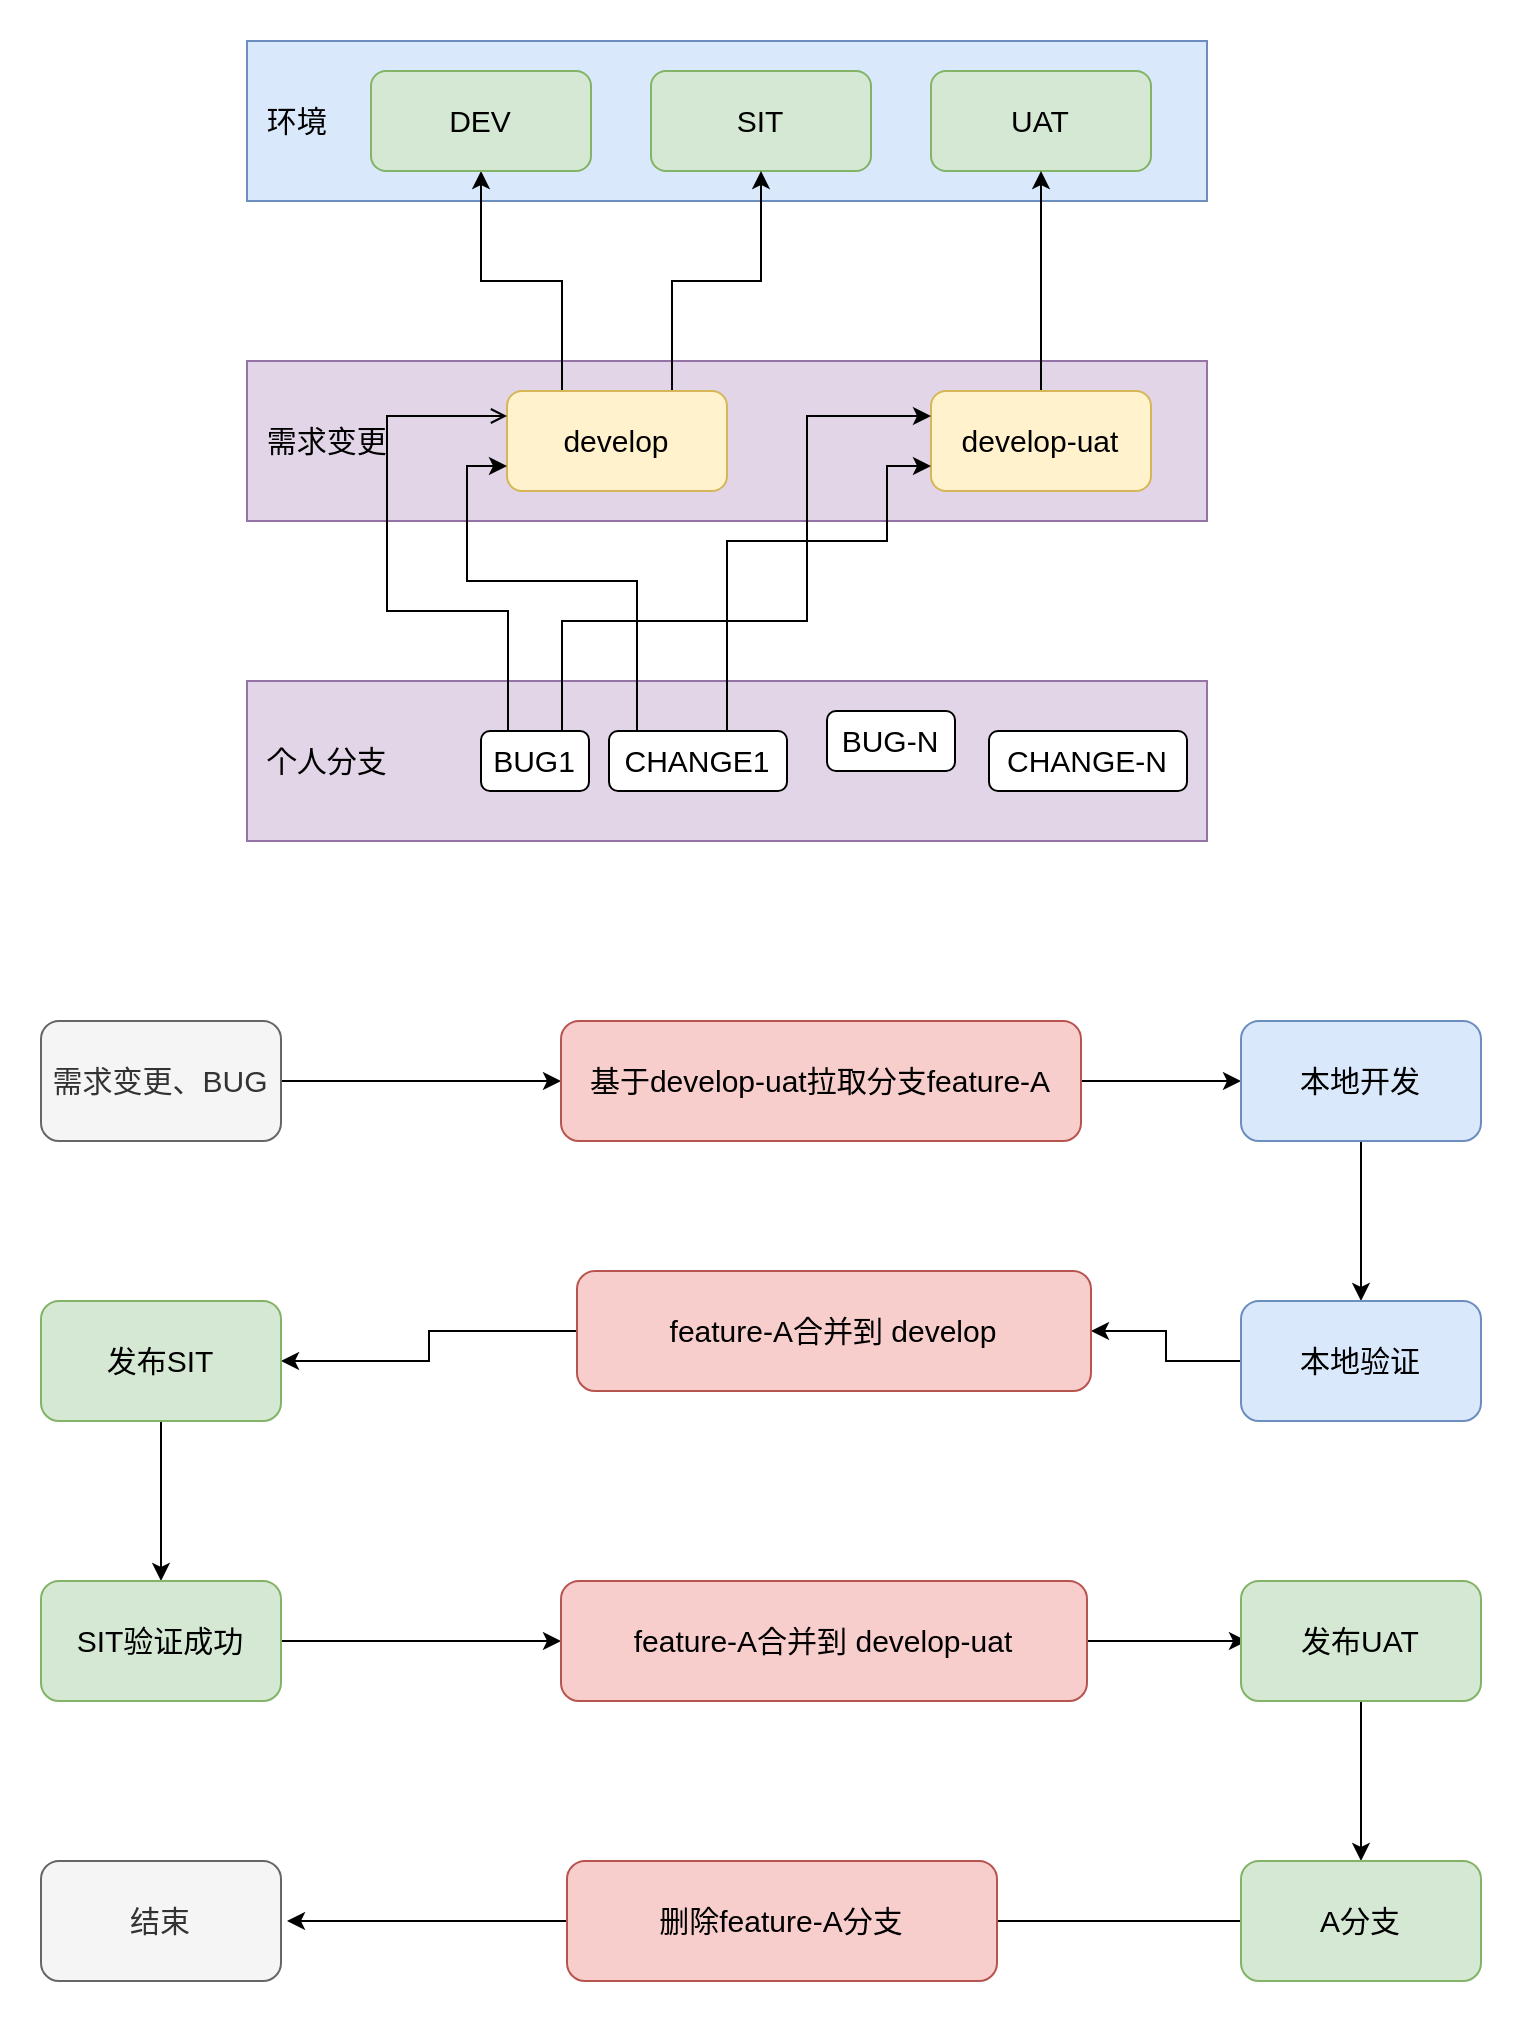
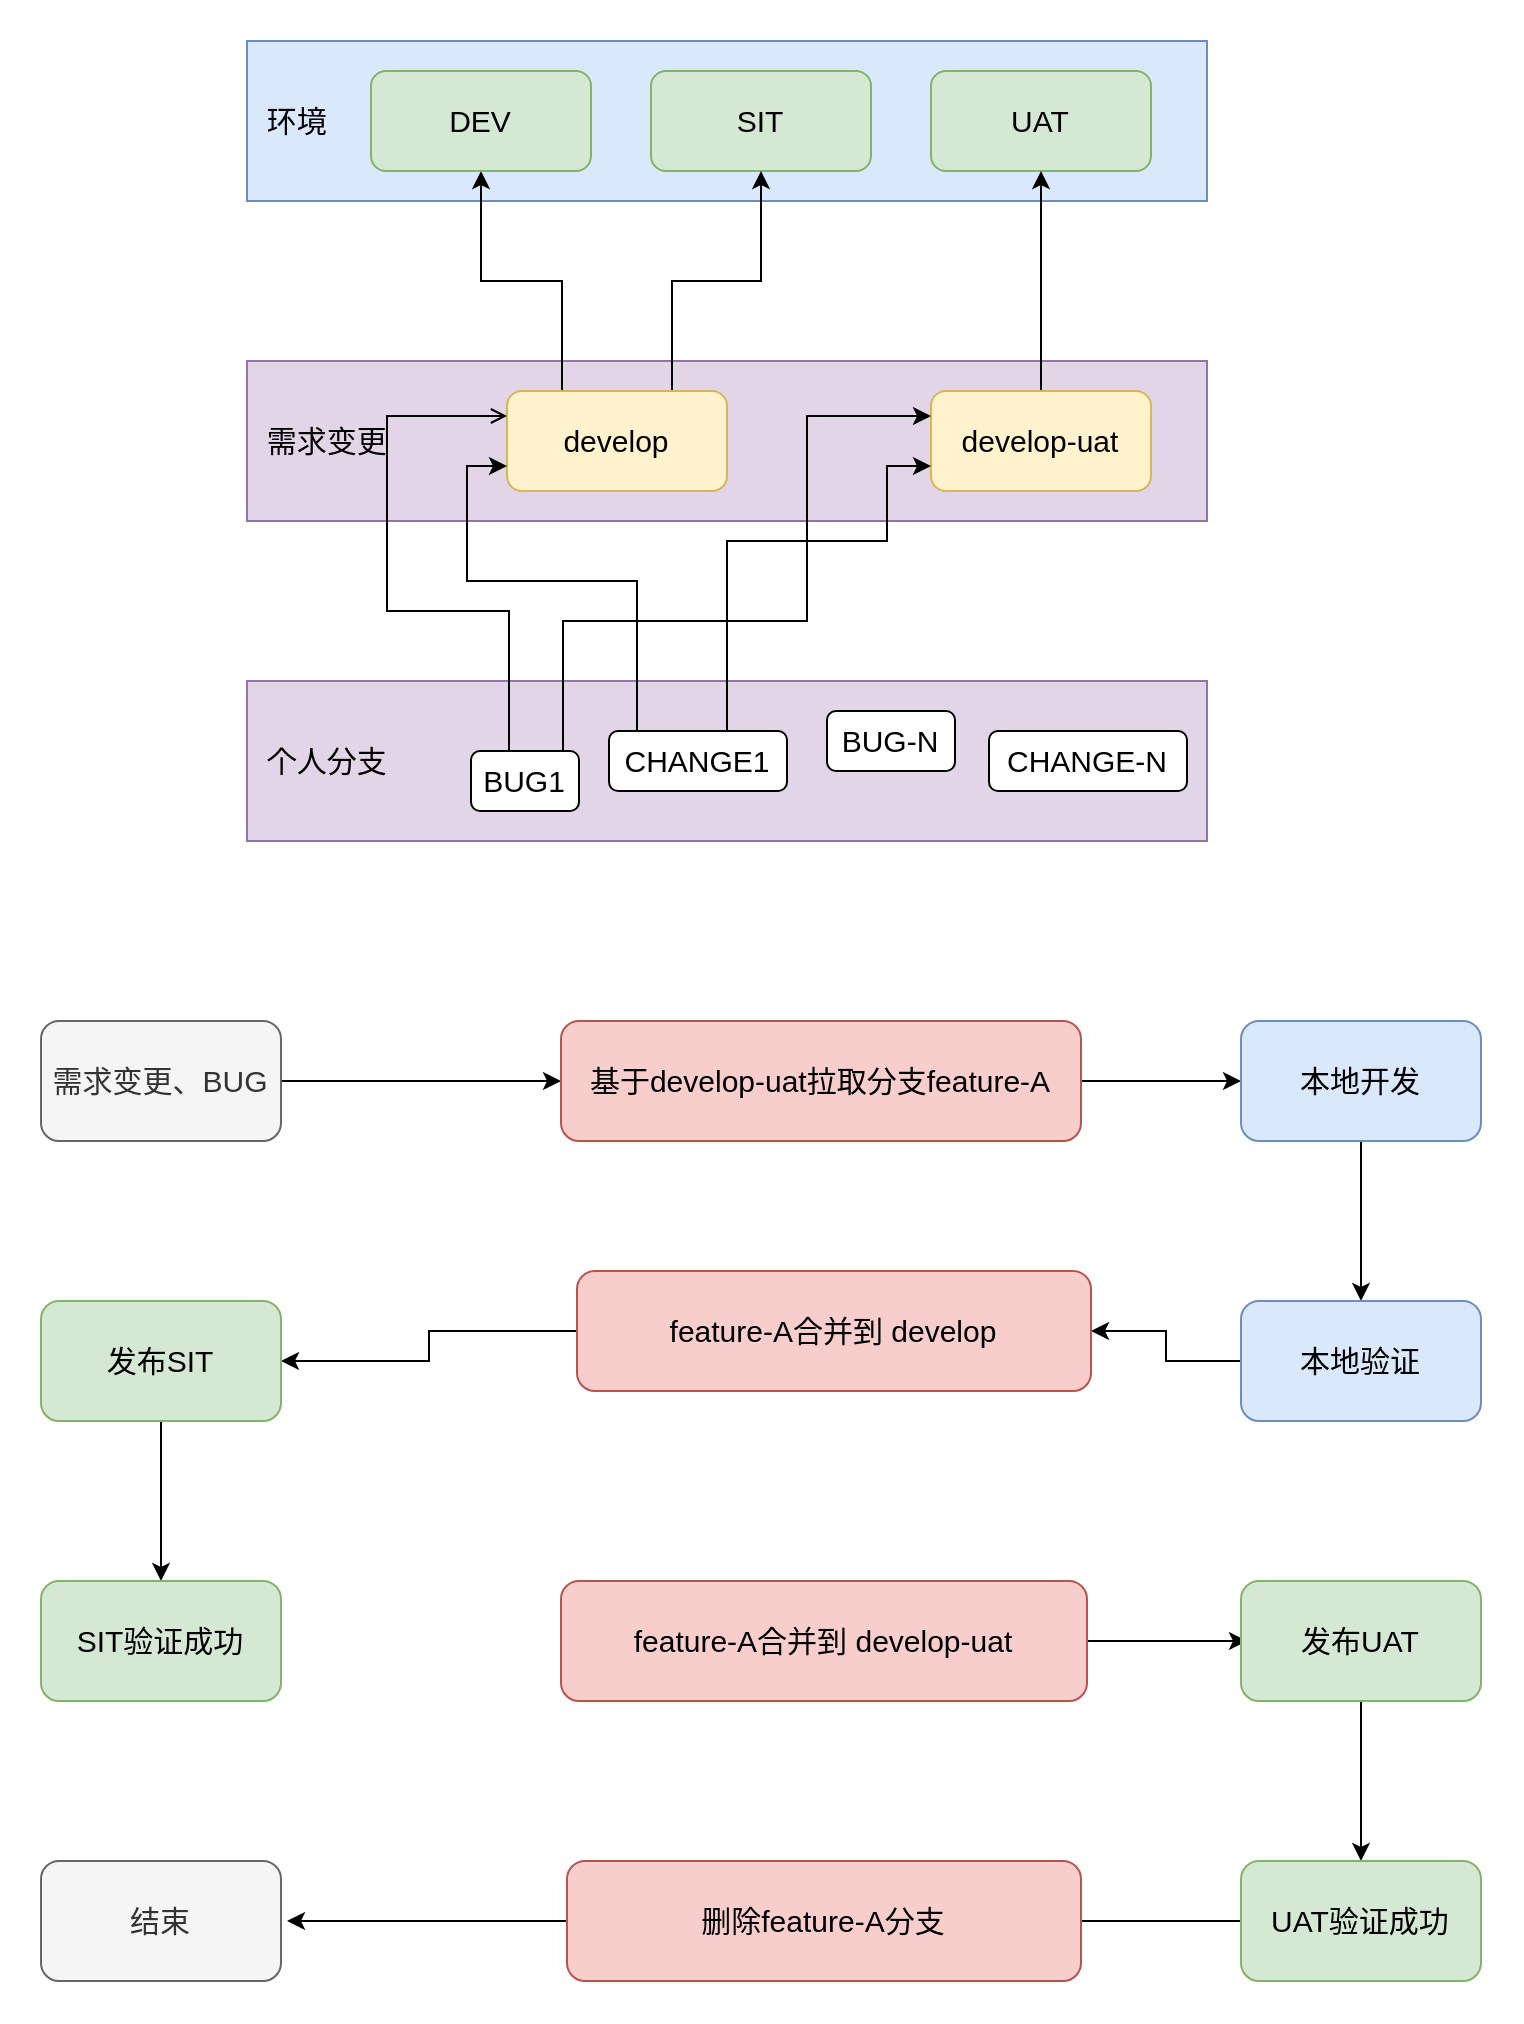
(535, 761) -> (525, 781)
(414, 1641) -> none
(782, 1921) -> (824, 1921)
(1361, 1921) -> (1361, 1921)
